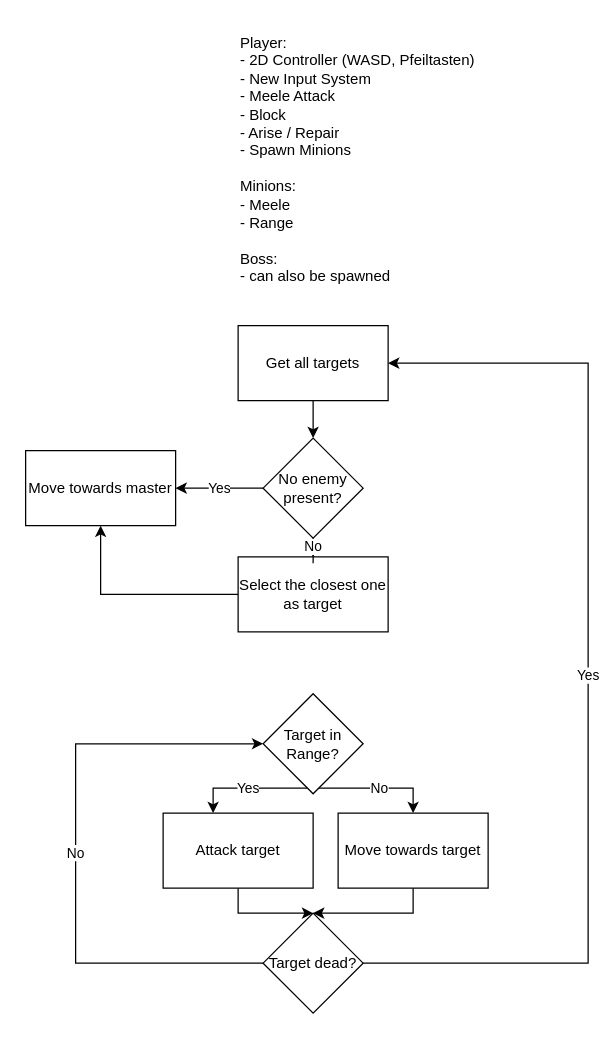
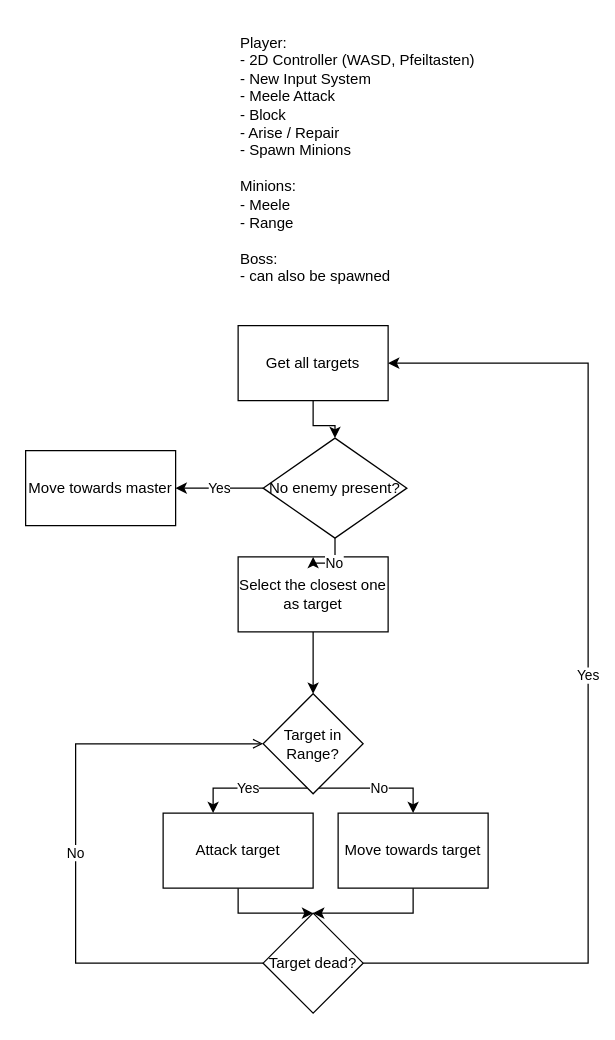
(313, 488) -> (335, 488)
(140, 594) -> (313, 658)
(253, 744) -> (255, 744)
